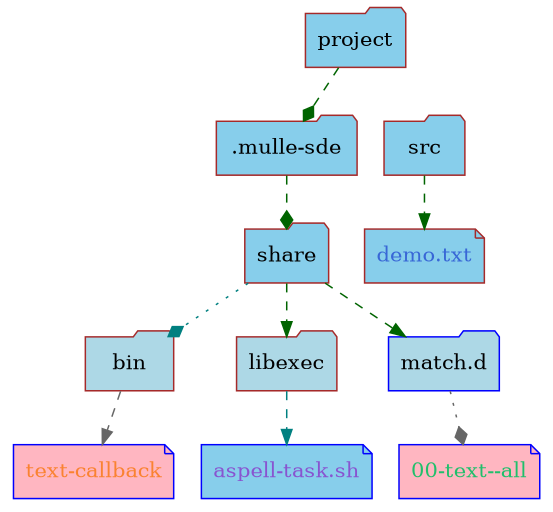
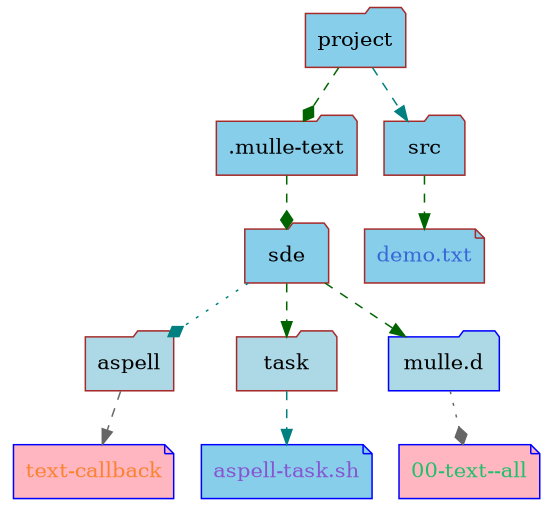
none -> (386, 88)
(287, 148) -> (287, 148)
(287, 256) -> (287, 256)
(130, 364) -> (130, 364)
(287, 364) -> (287, 364)
(444, 364) -> (444, 364)
